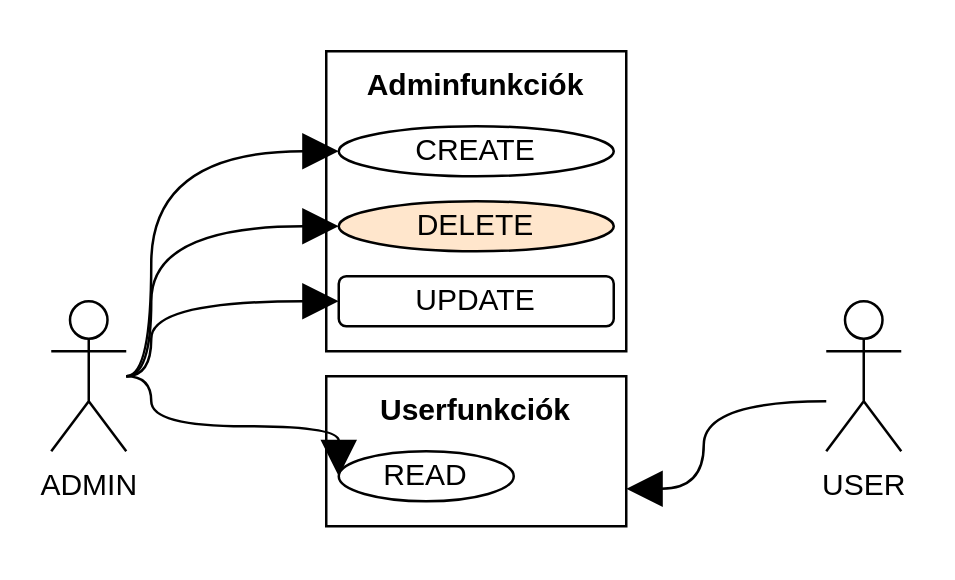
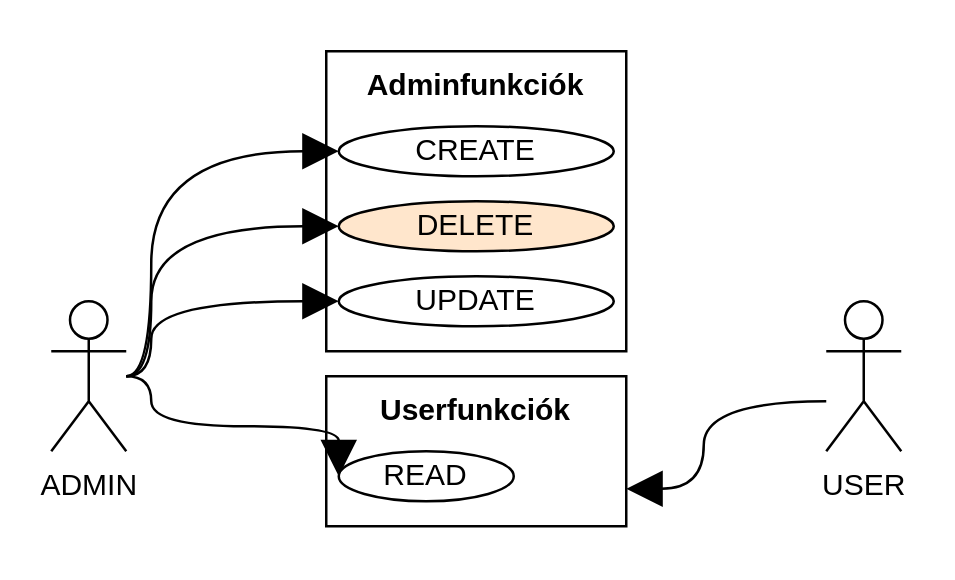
(476, 301) -> (476, 301)
